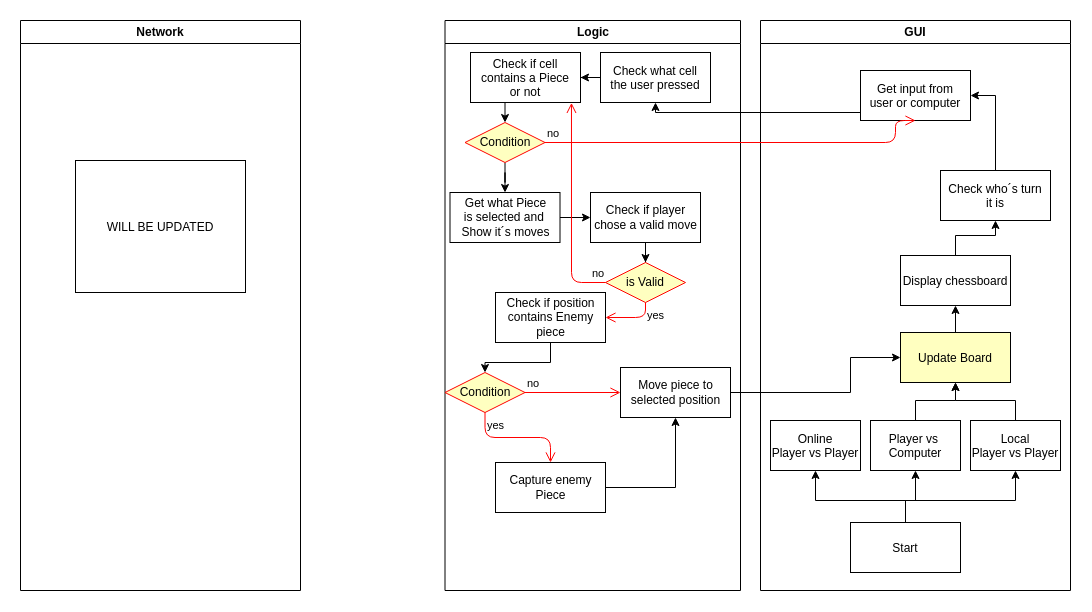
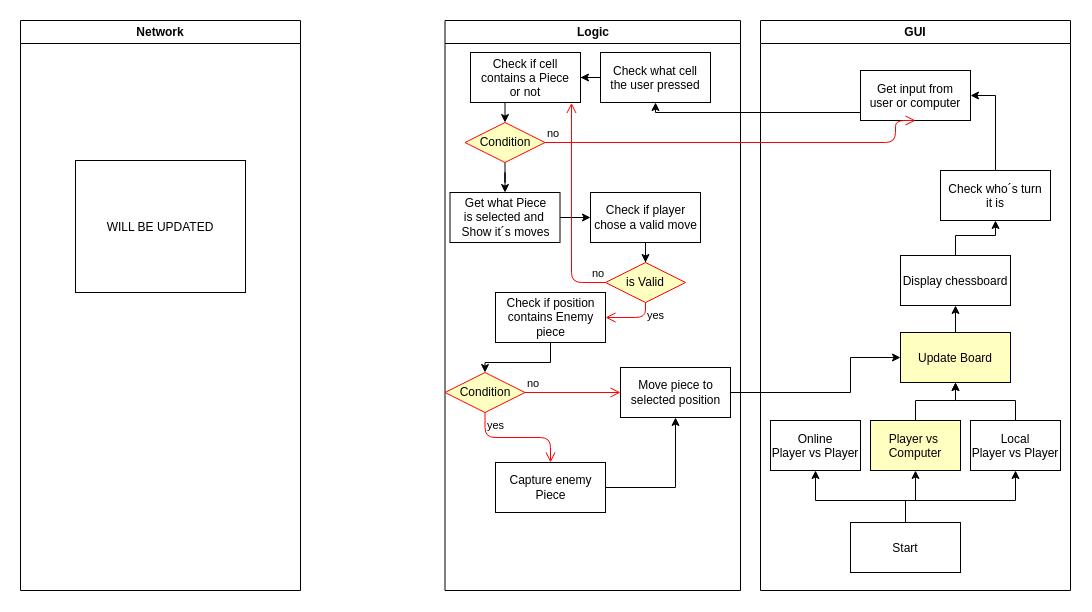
(916, 446) -> (916, 446)
